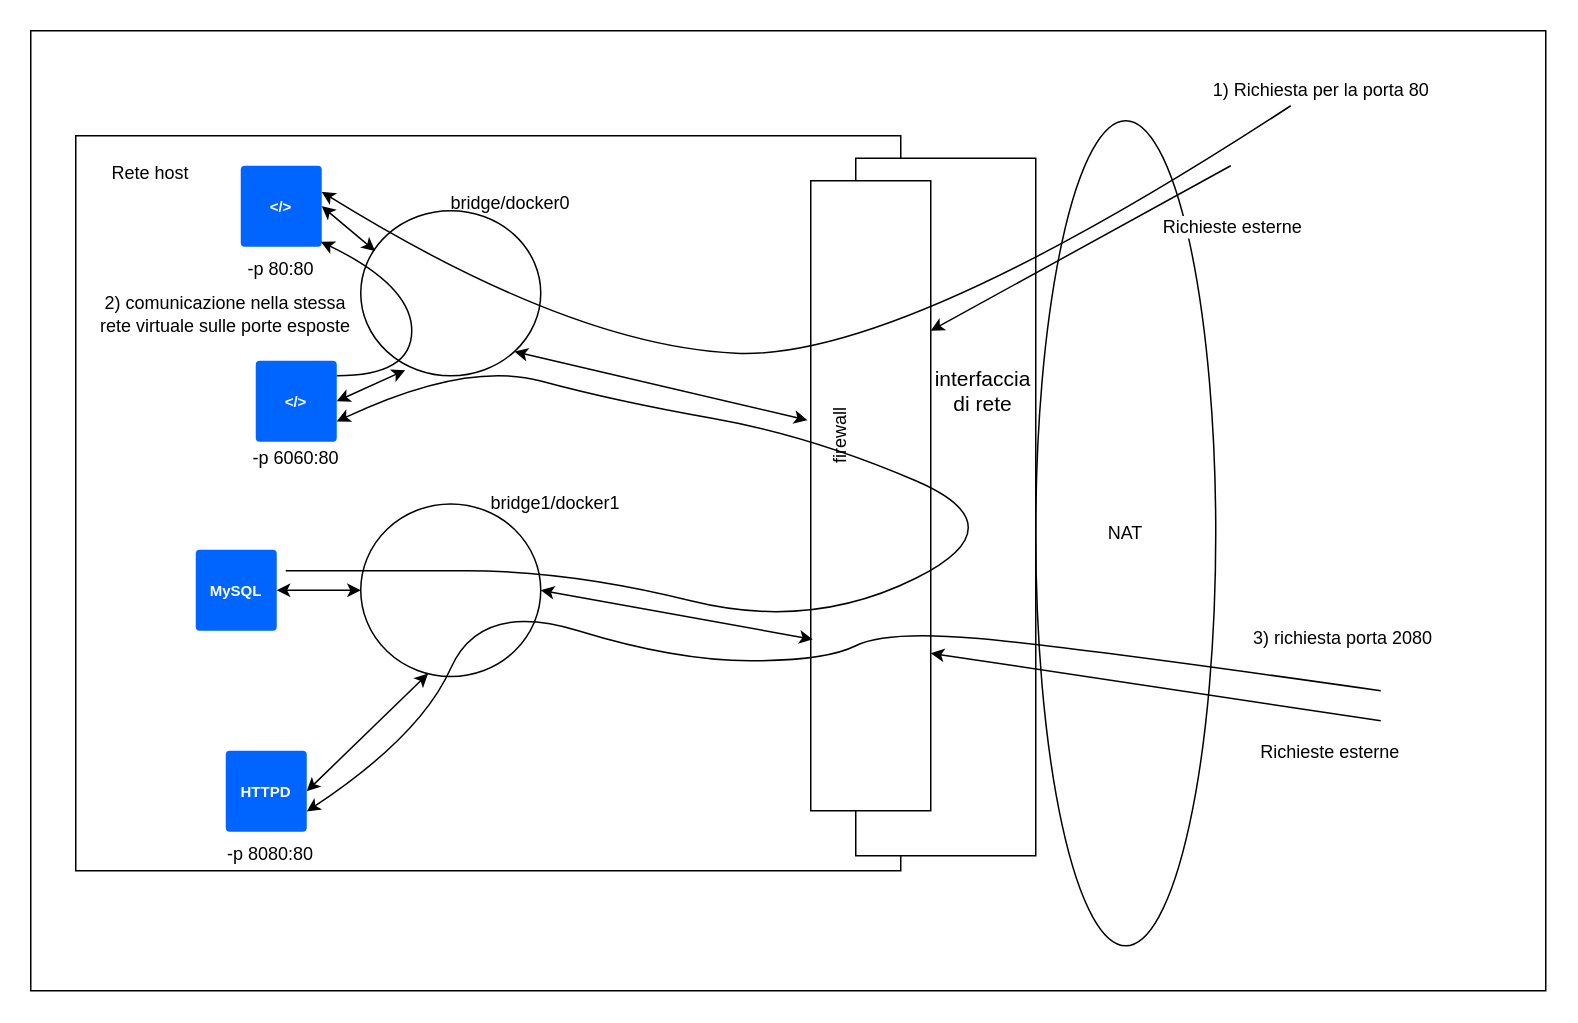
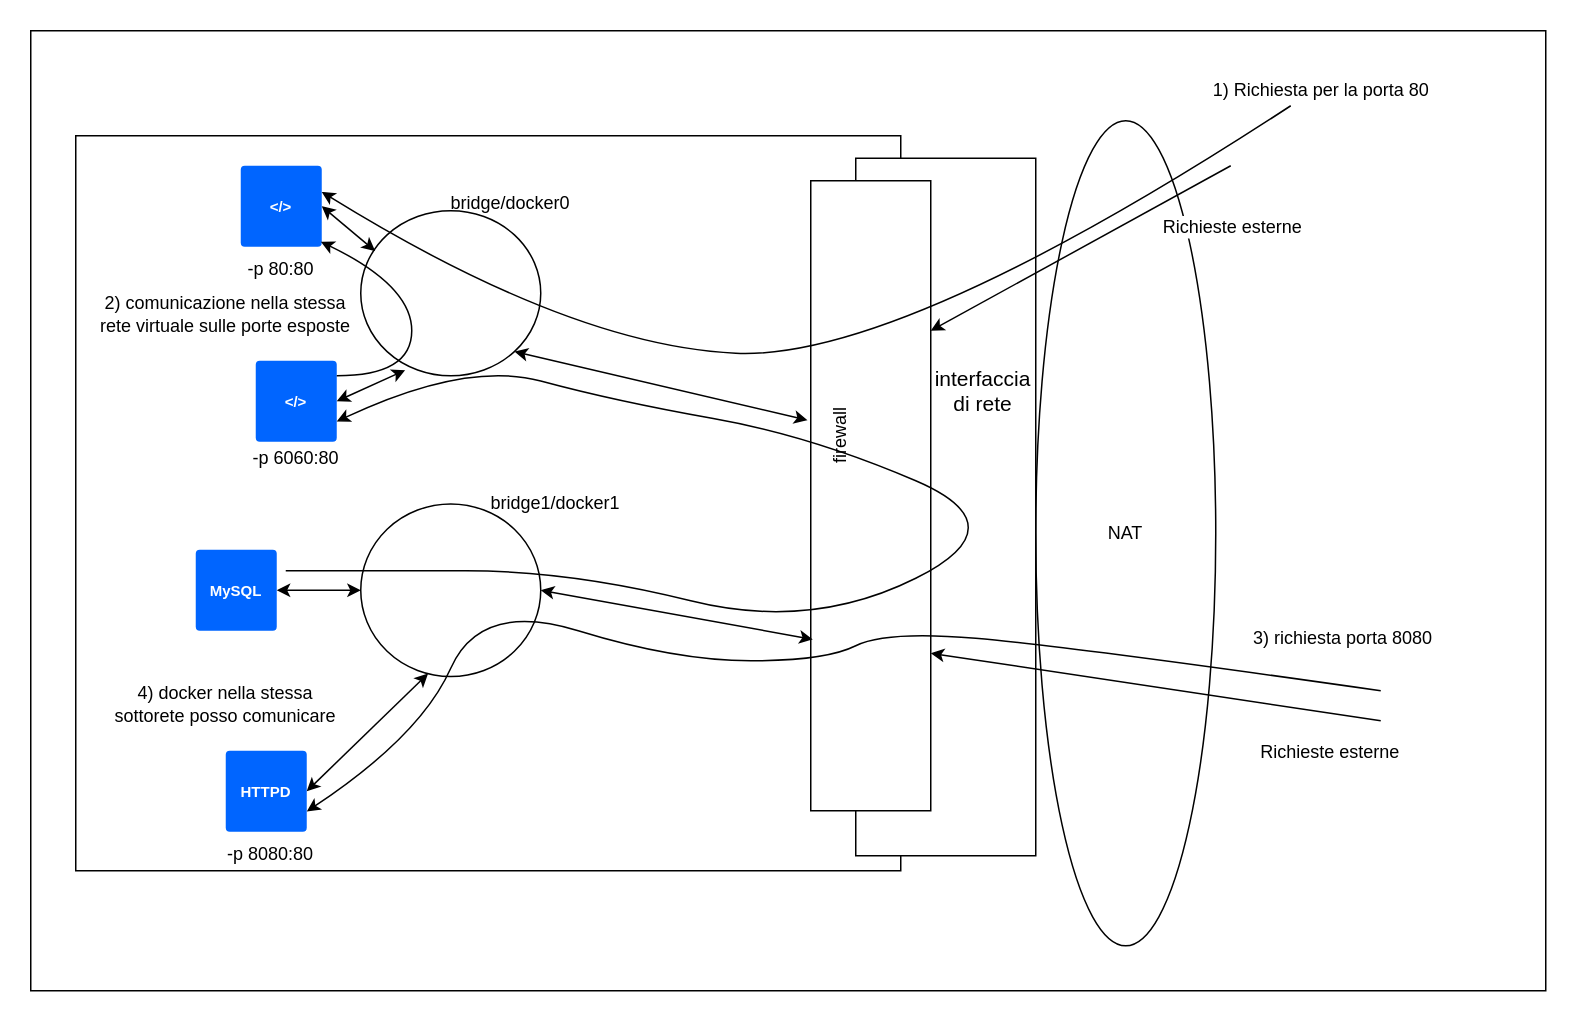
(151, 173) -> none
(1343, 638) -> (1343, 638)
none -> (226, 704)
